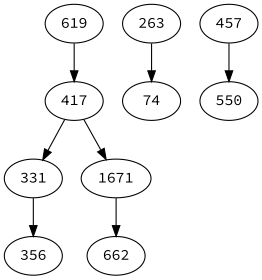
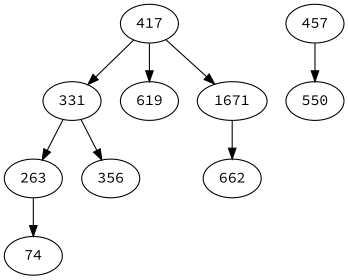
(74, 57) -> (149, 57)
none -> (55, 135)
